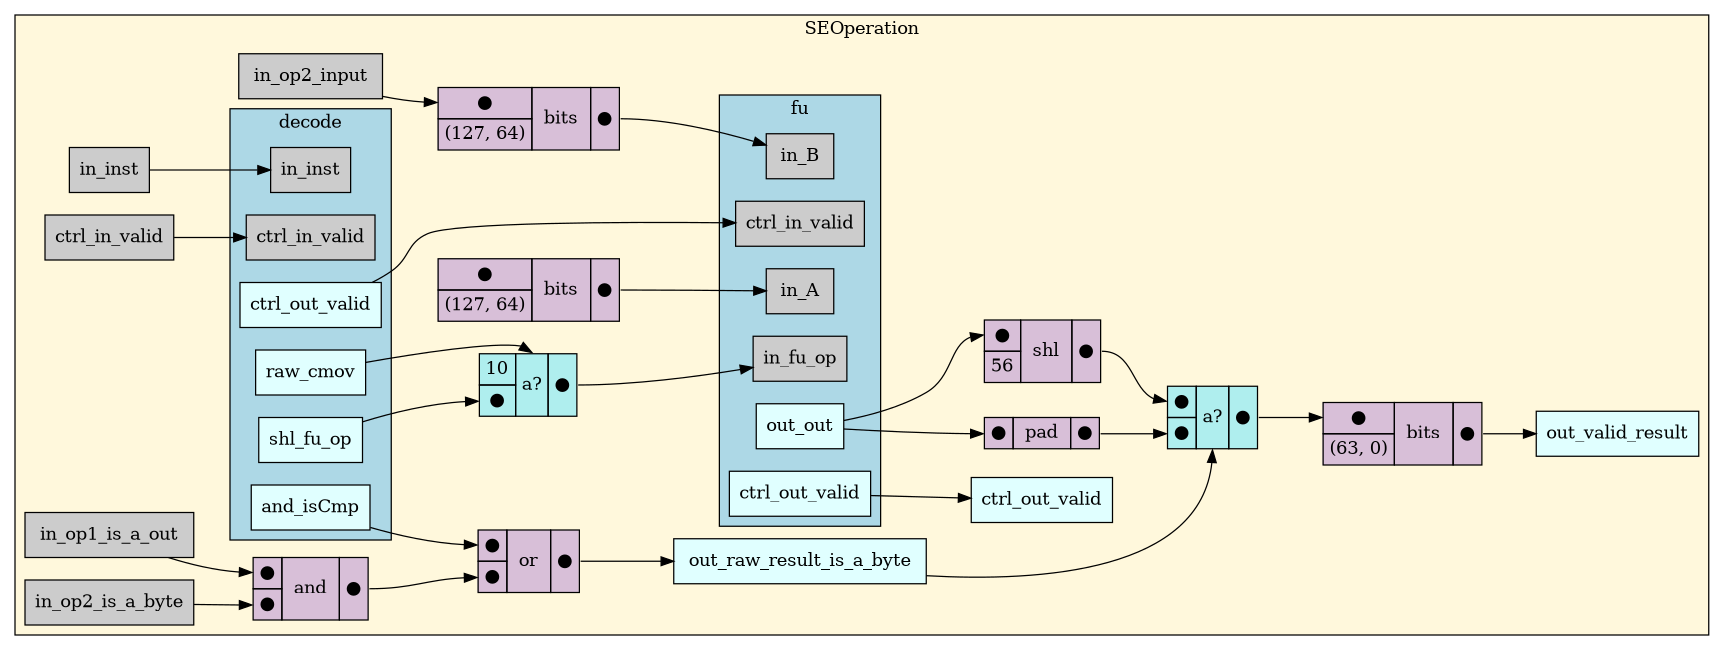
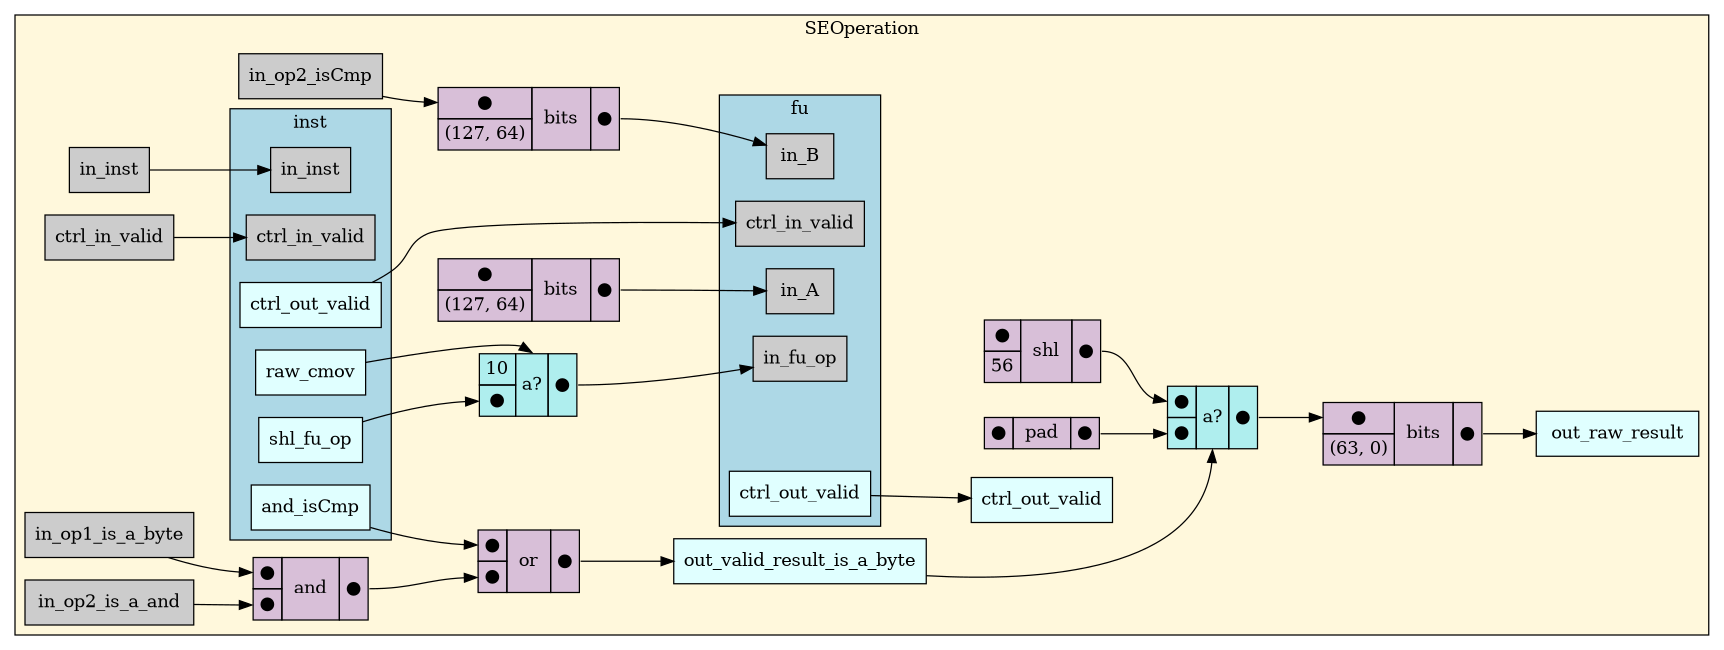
(311, 76) -> (311, 76)
(311, 123) -> (311, 123)
(800, 426) -> none
(1618, 434) -> (1618, 434)
(109, 535) -> (109, 535)
(800, 561) -> (800, 561)
(109, 602) -> (109, 602)
